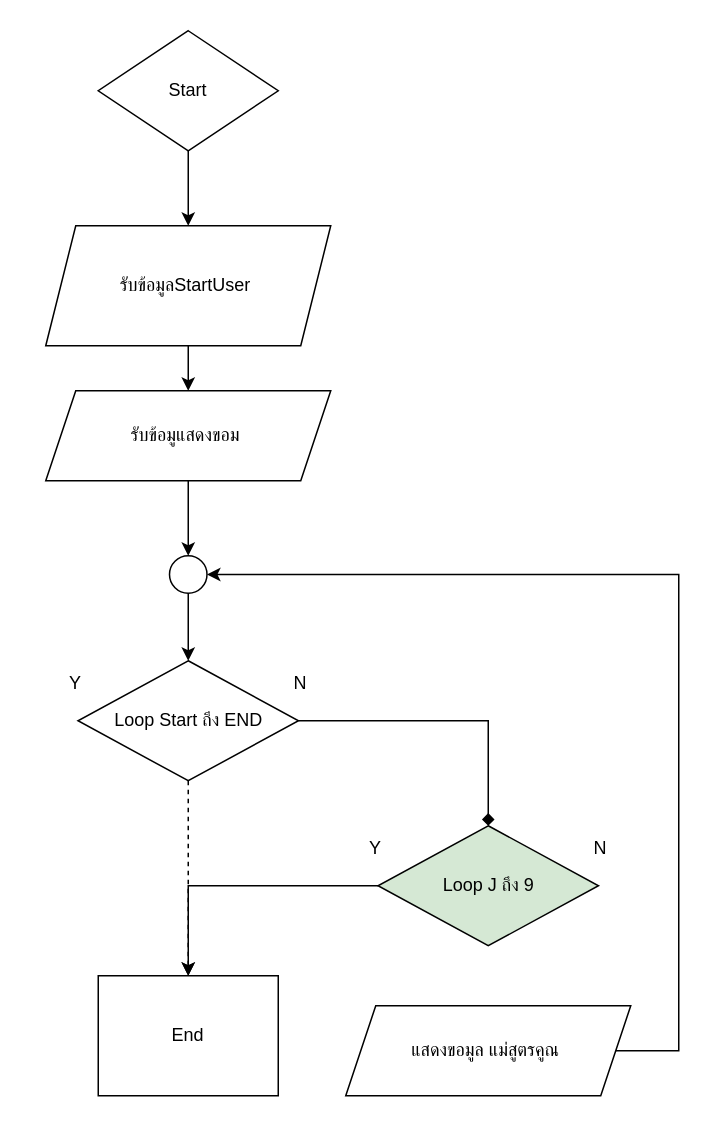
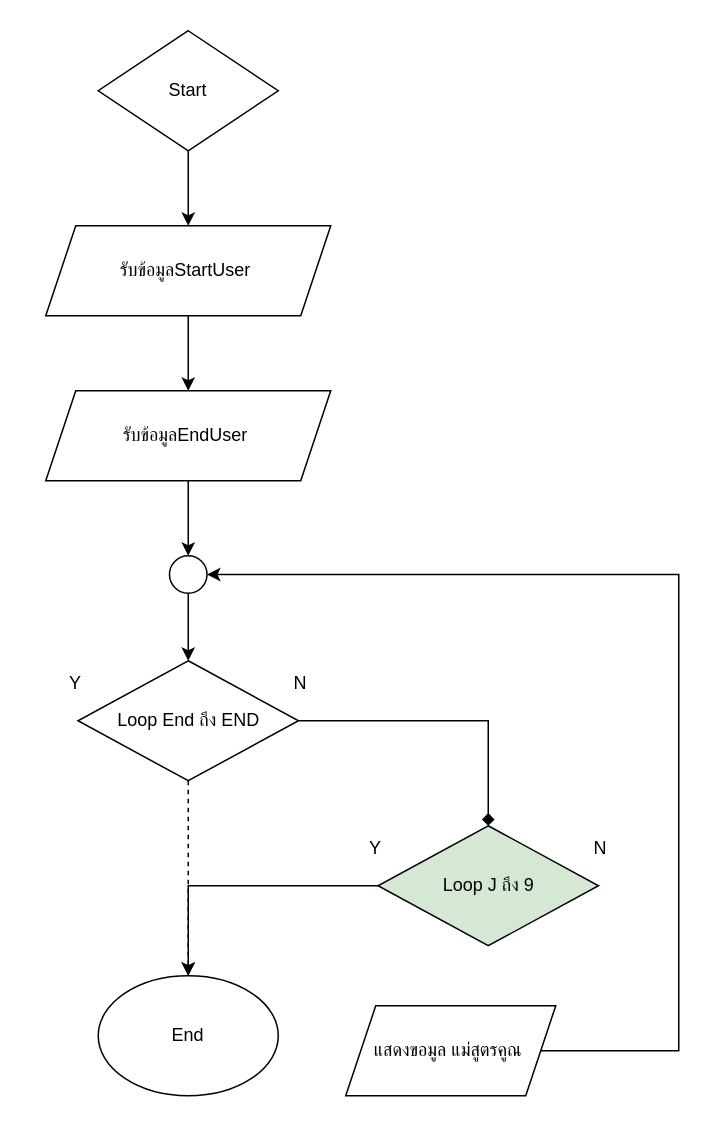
(188, 286) -> (188, 271)
(188, 436) -> (188, 436)
(189, 721) -> (189, 721)
(188, 1036) -> (188, 1036)
(488, 1051) -> (451, 1051)
